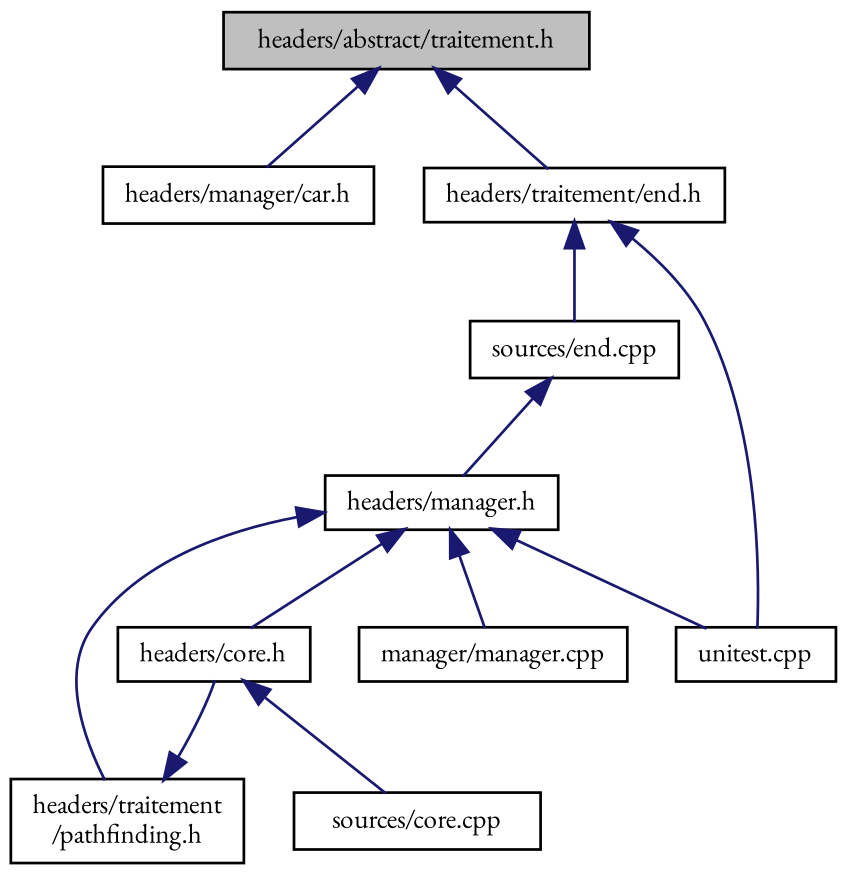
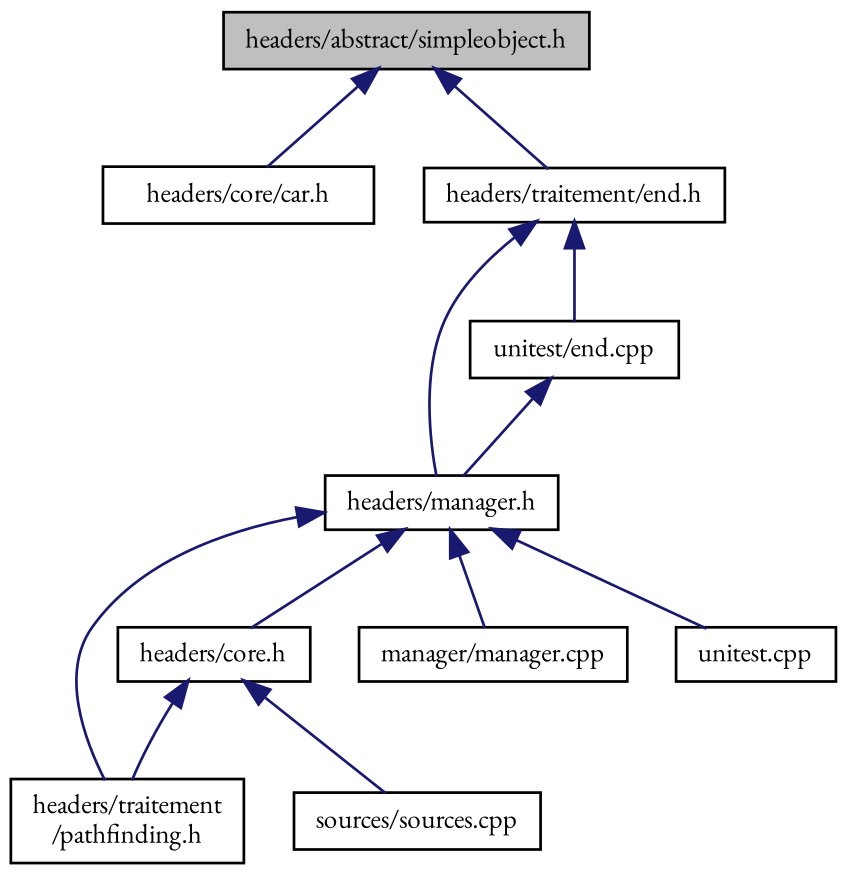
(406, 41) -> (406, 41)
(238, 195) -> (238, 195)
(574, 350) -> (574, 350)
(739, 417) -> (437, 344)
(198, 719) -> (151, 741)
(417, 821) -> (417, 821)
